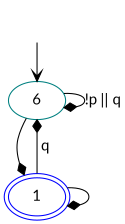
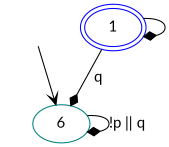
(18, 140) -> none
